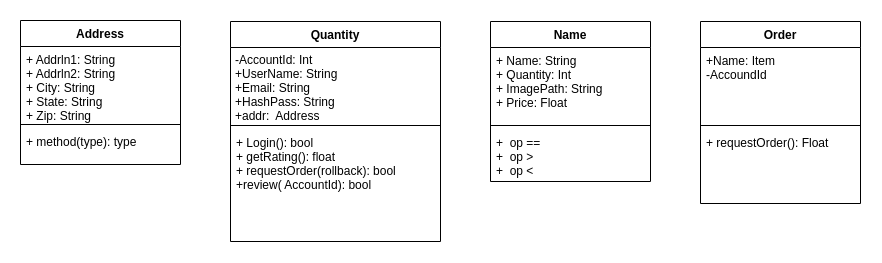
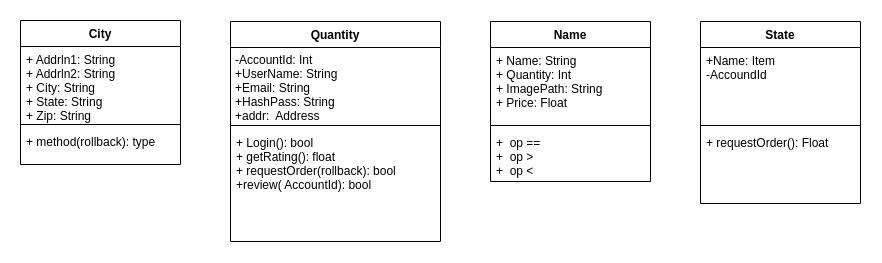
(100, 34) -> (100, 34)
(780, 35) -> (780, 35)
(89, 142) -> (99, 142)
